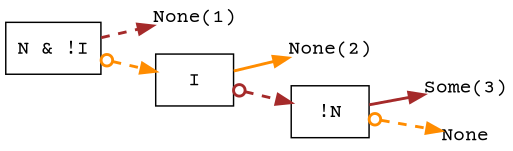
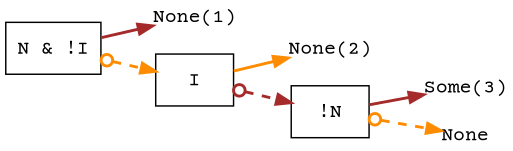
(120, 33) -> (120, 33)
